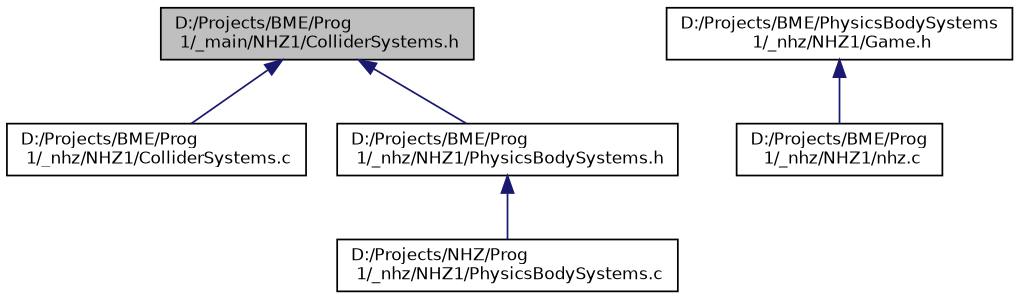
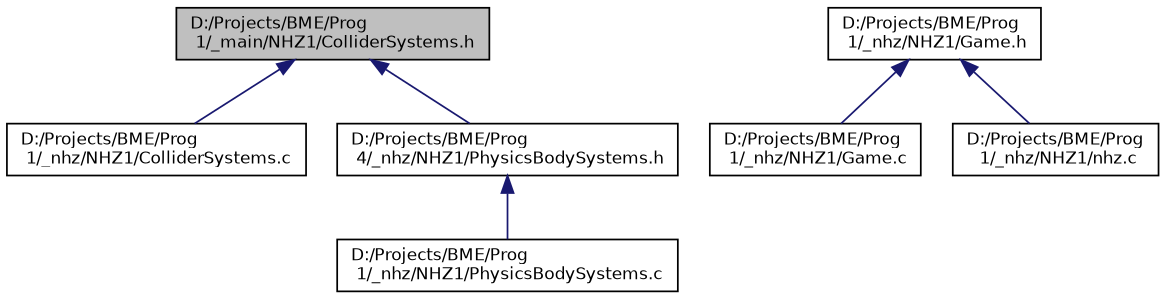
(840, 34) -> (935, 34)
(508, 150) -> (508, 150)
none -> (815, 150)
(508, 265) -> (508, 265)
